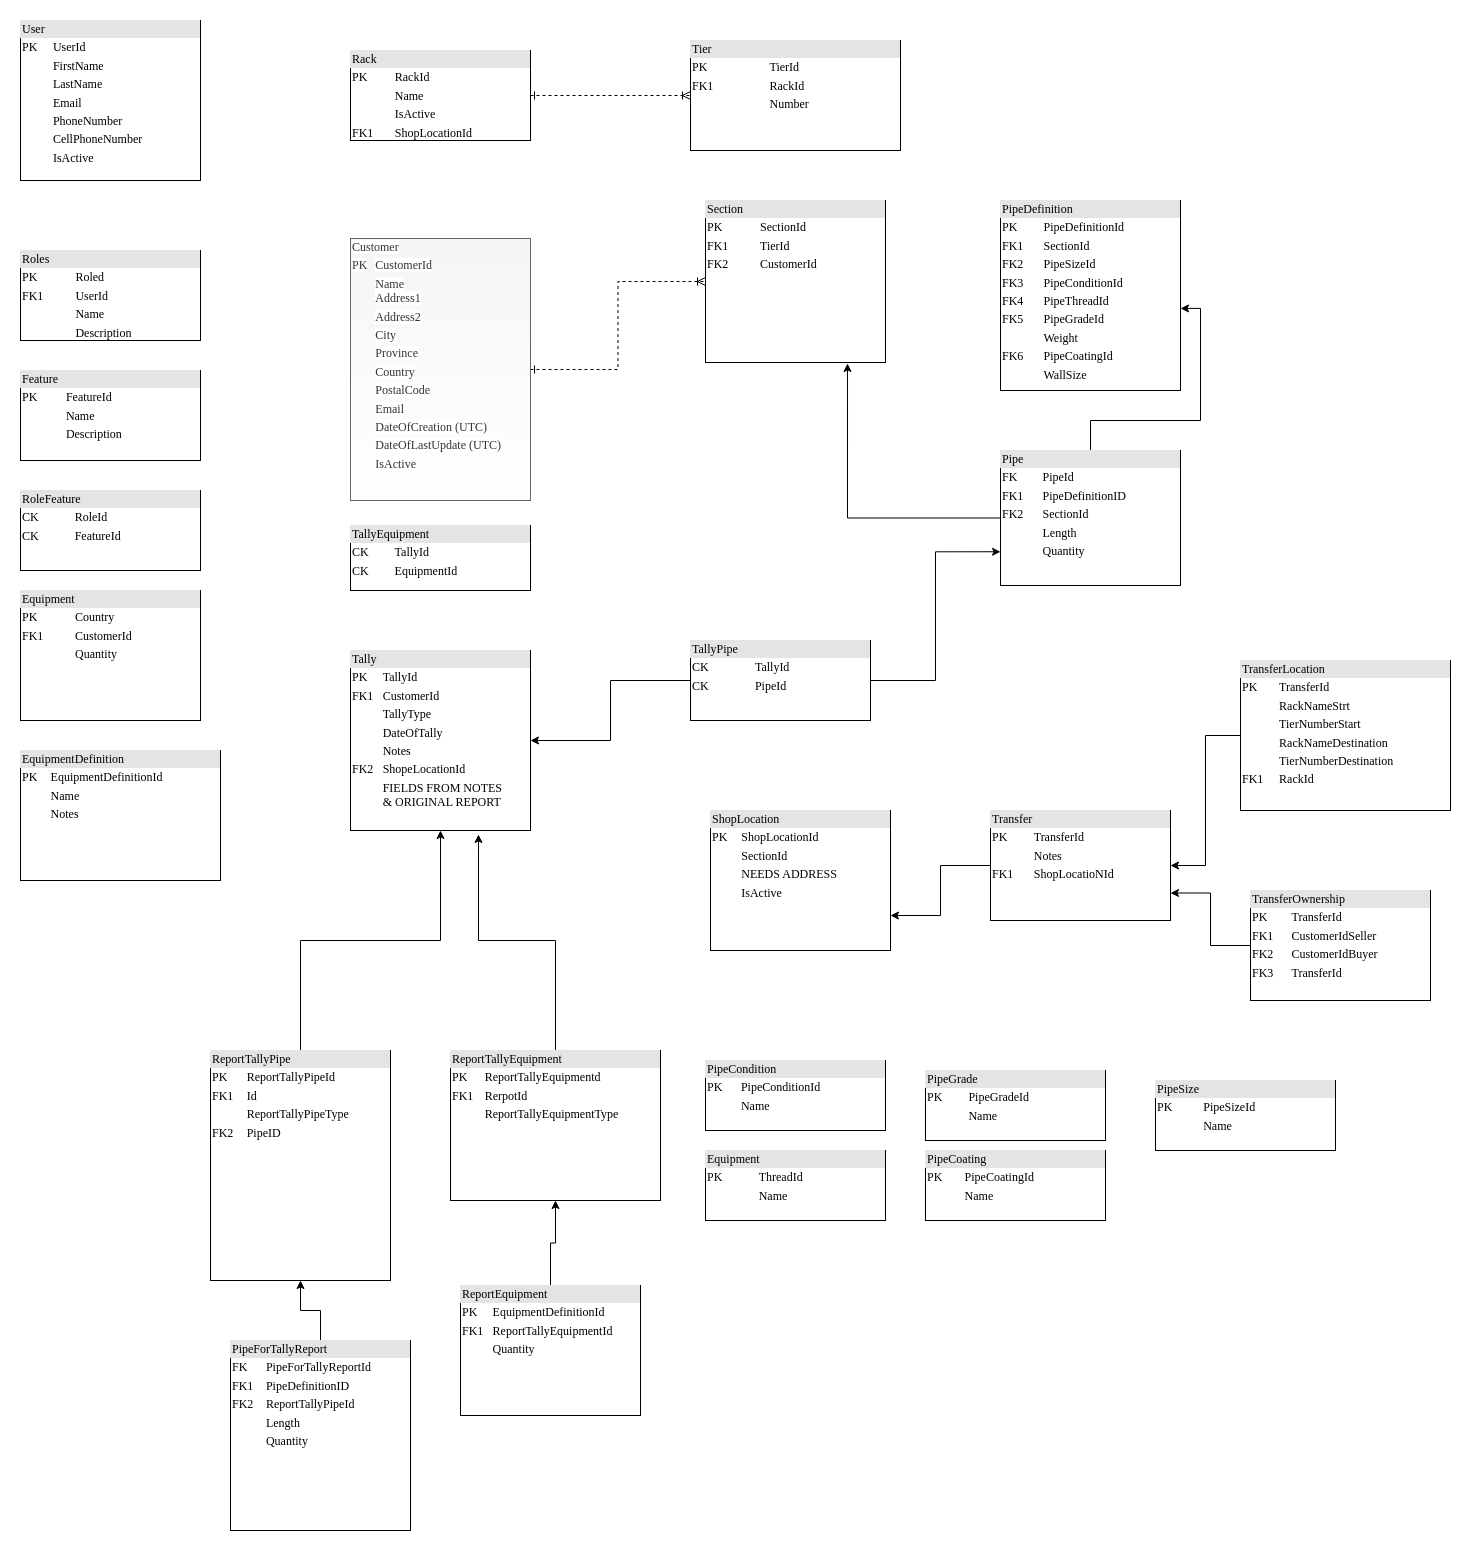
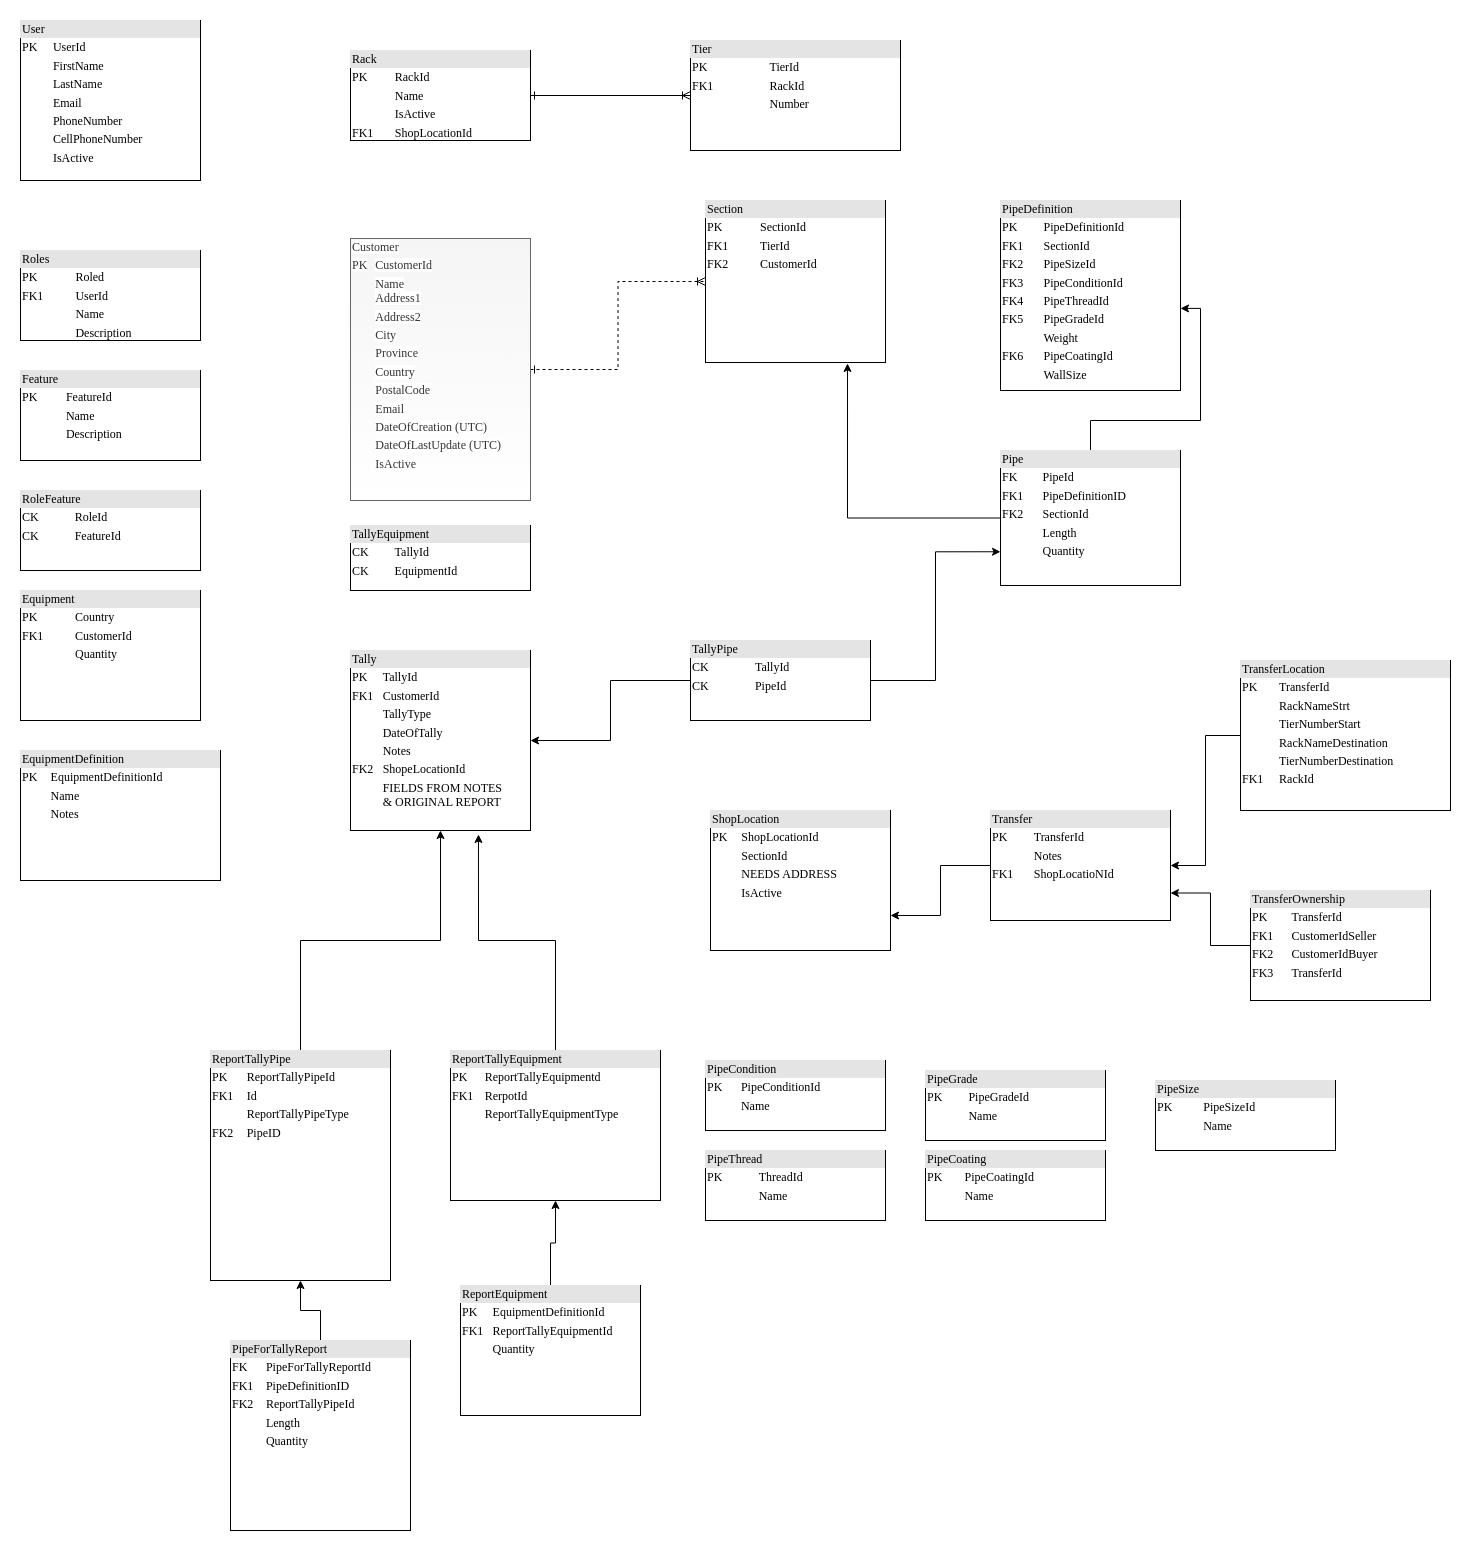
(611, 96) -> (611, 96)
(739, 1172) -> (739, 1172)
